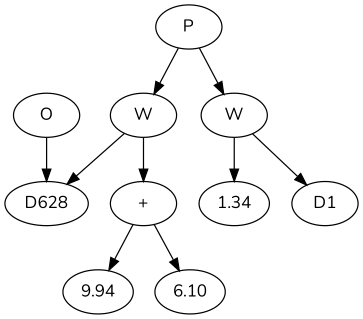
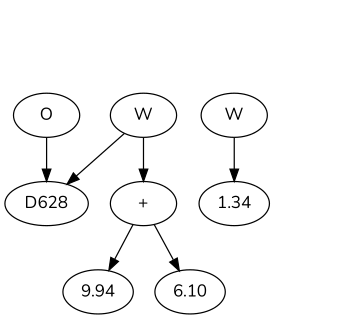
(189, 27) -> none
(325, 204) -> none
